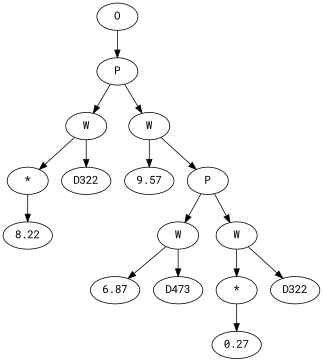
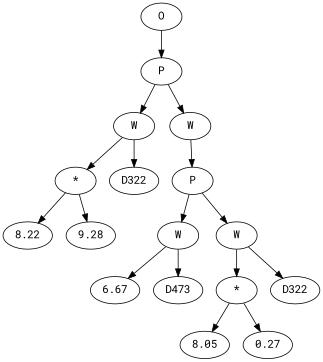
(149, 181) -> none
none -> (91, 236)
(115, 290) -> (115, 290)
none -> (205, 345)
